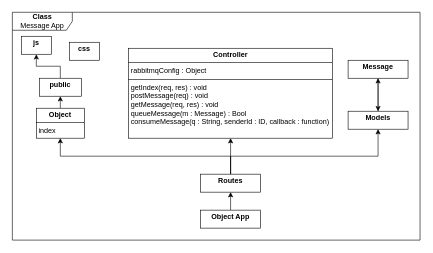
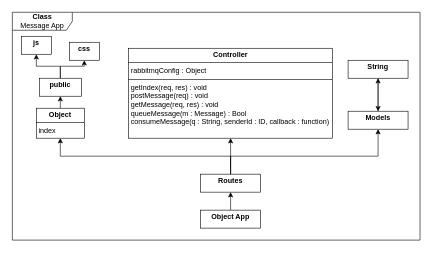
(362, 65) -> (359, 65)
none -> (83, 66)
